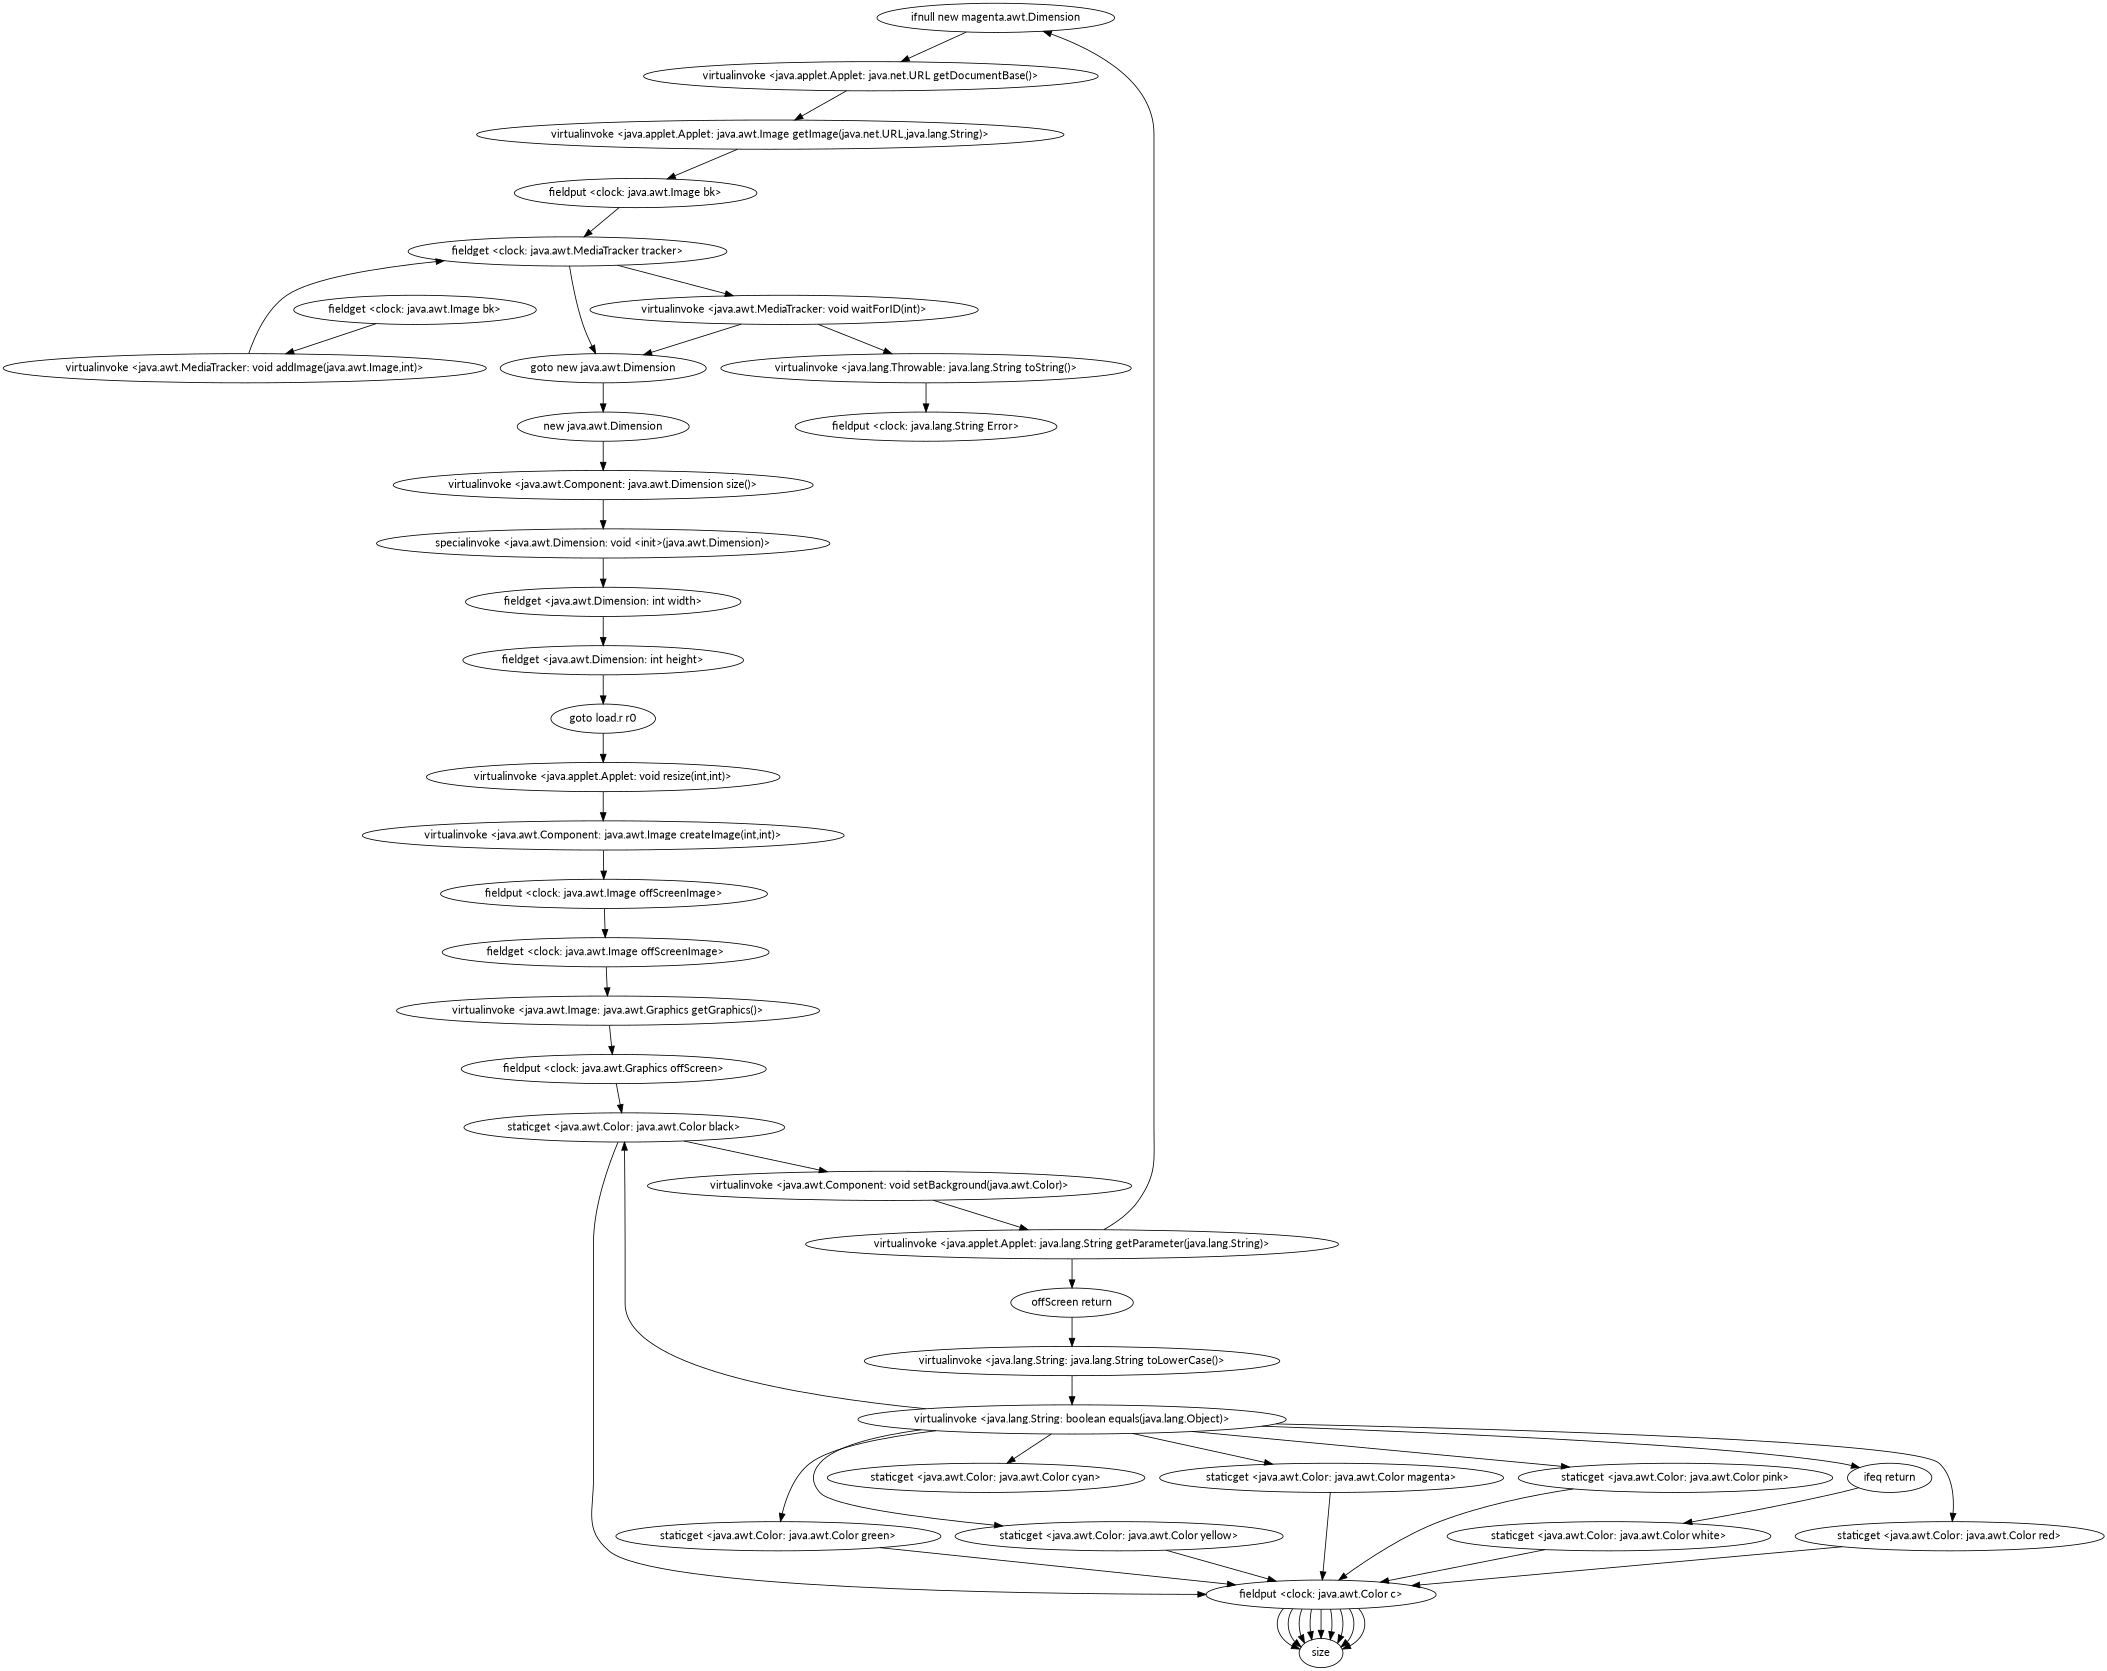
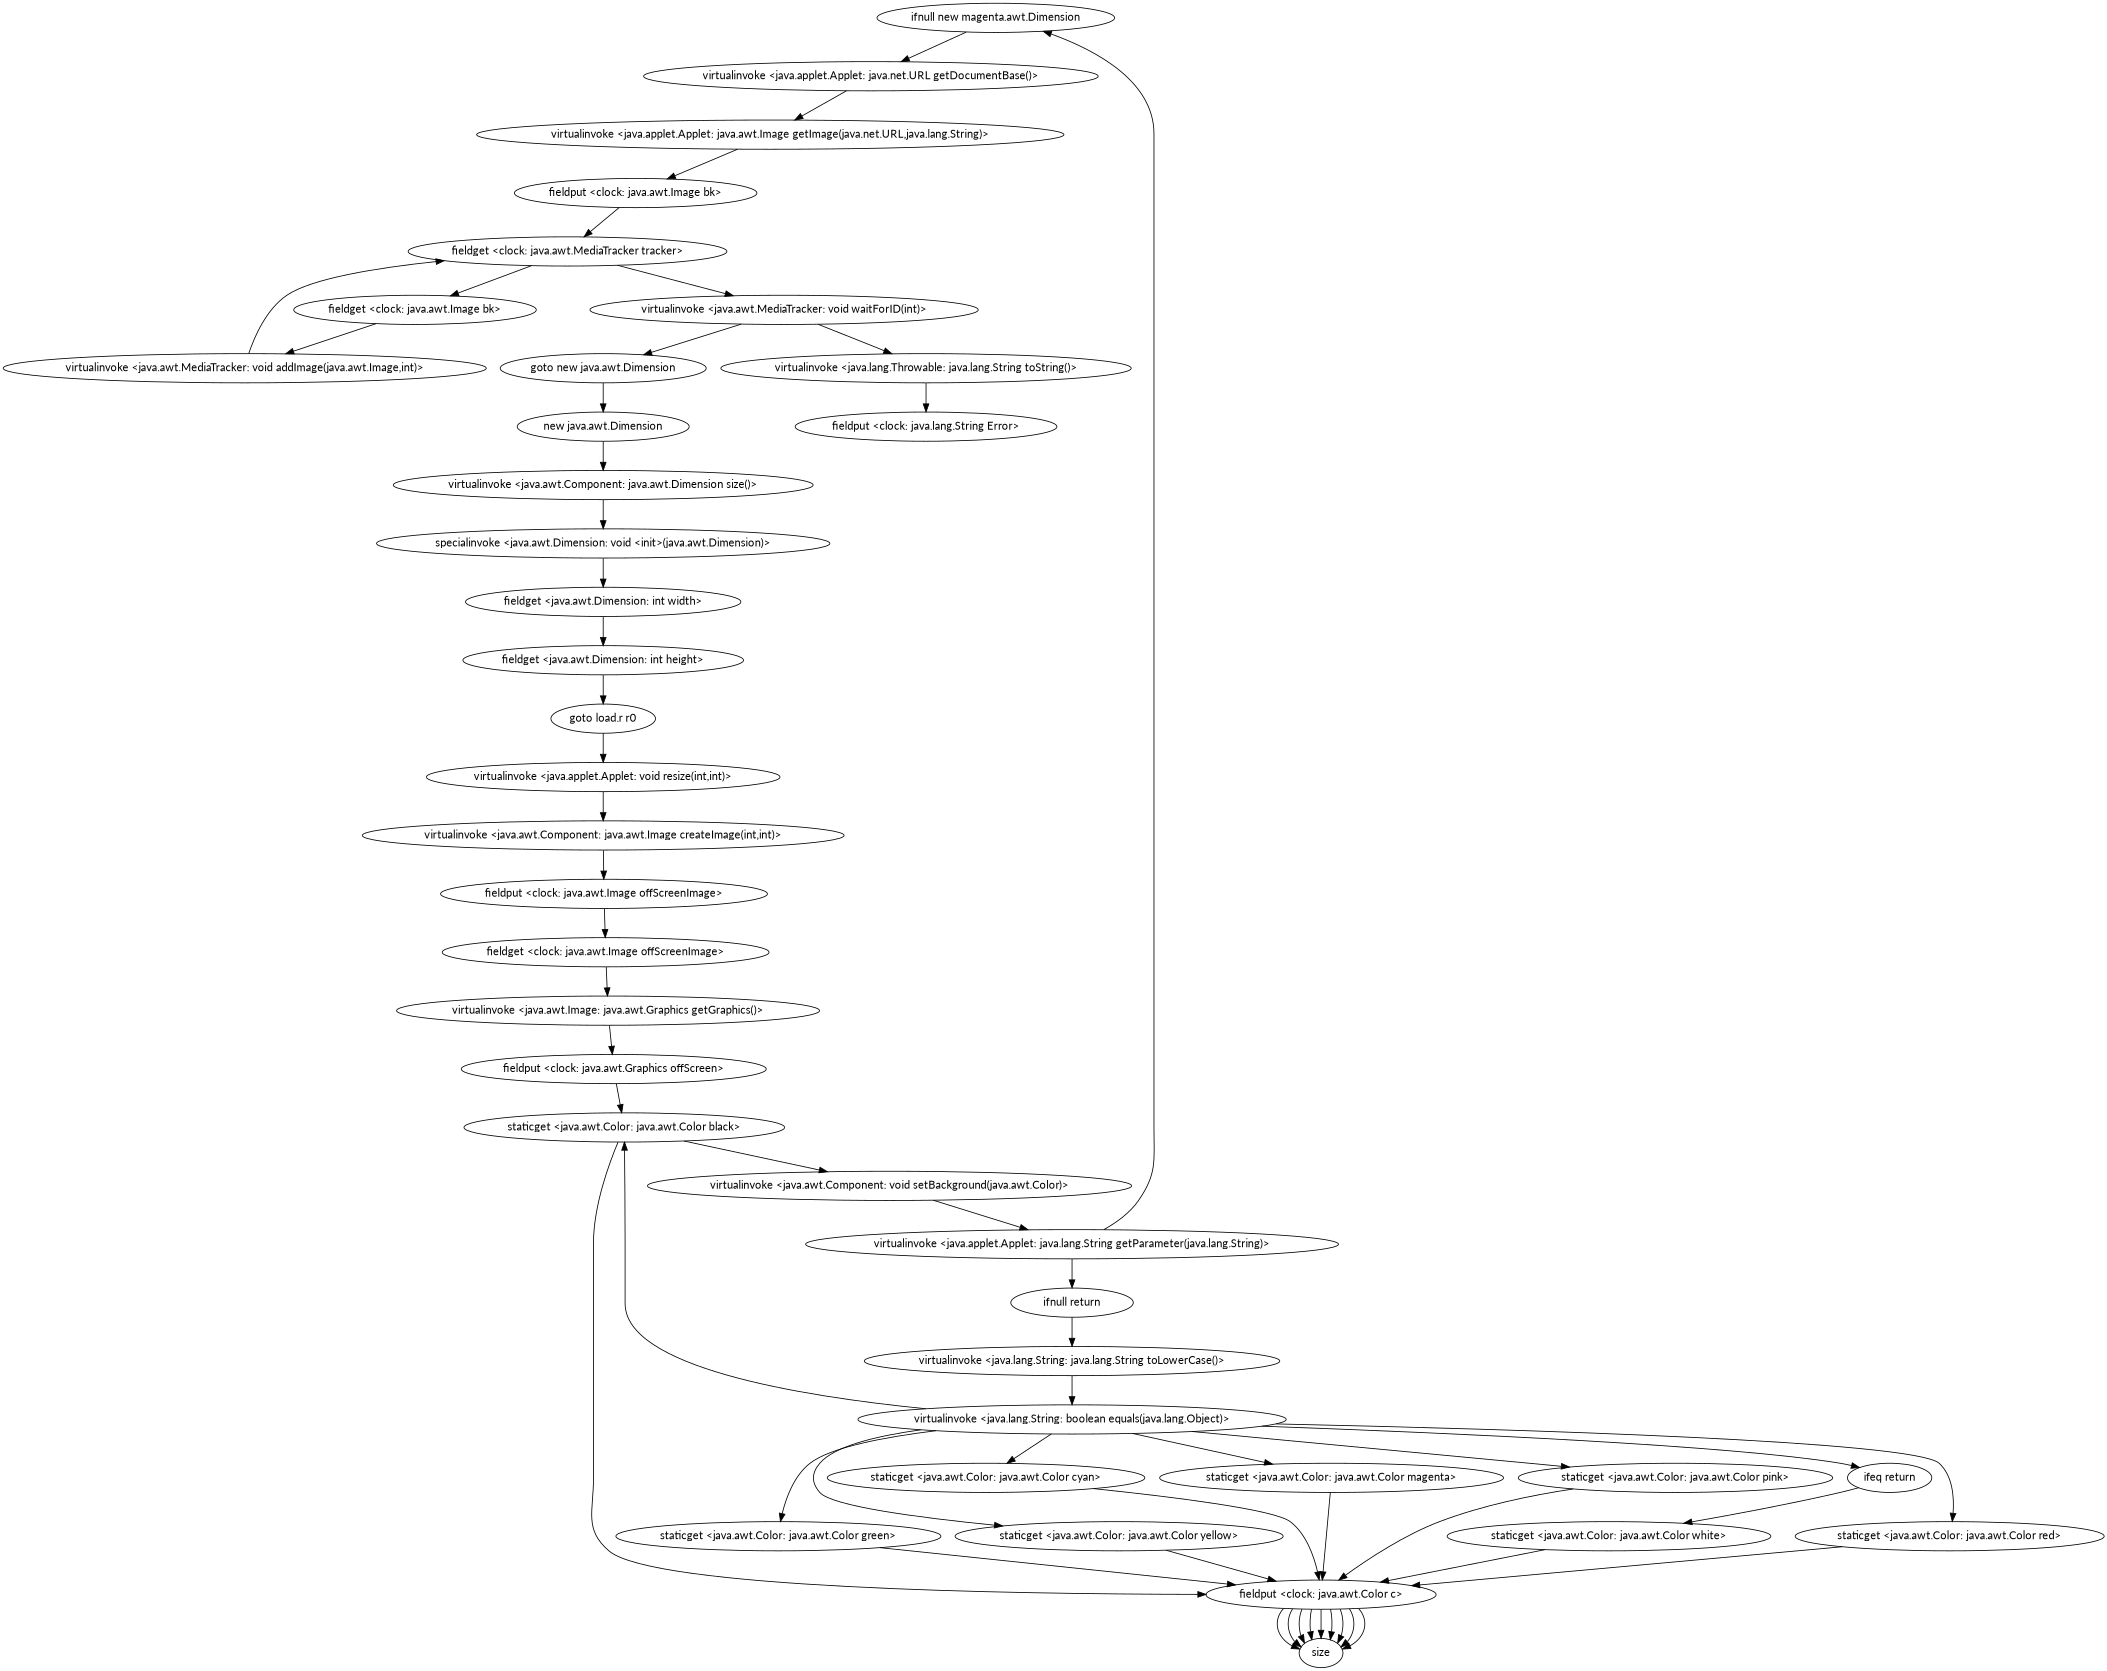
(578, 307) -> (495, 279)
(1072, 1303) -> (1072, 1303)
none -> (1222, 1505)
